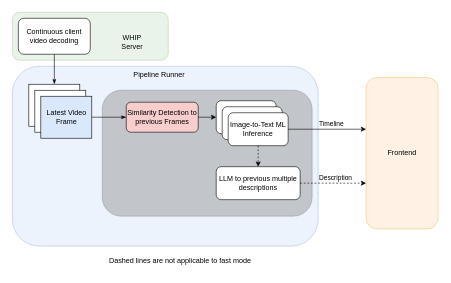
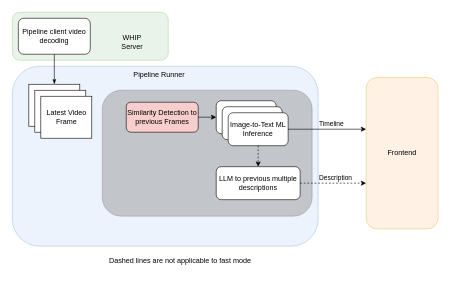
(54, 36) -> (54, 36)
(66, 117) -> (66, 117)
(97, 117) -> none
